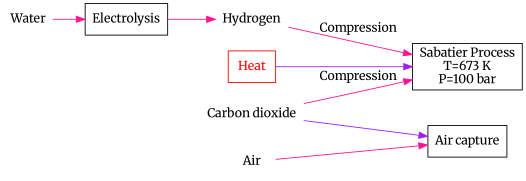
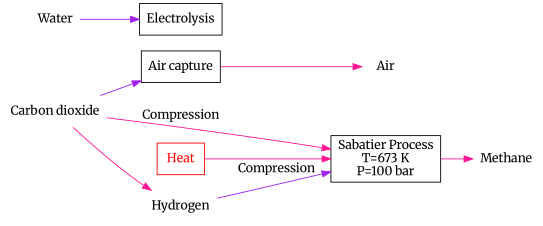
(65, 19) -> (105, 19)
(187, 19) -> (107, 158)
(346, 40) -> (270, 186)
(340, 67) -> (263, 159)
(347, 153) -> (287, 67)
none -> (506, 159)
